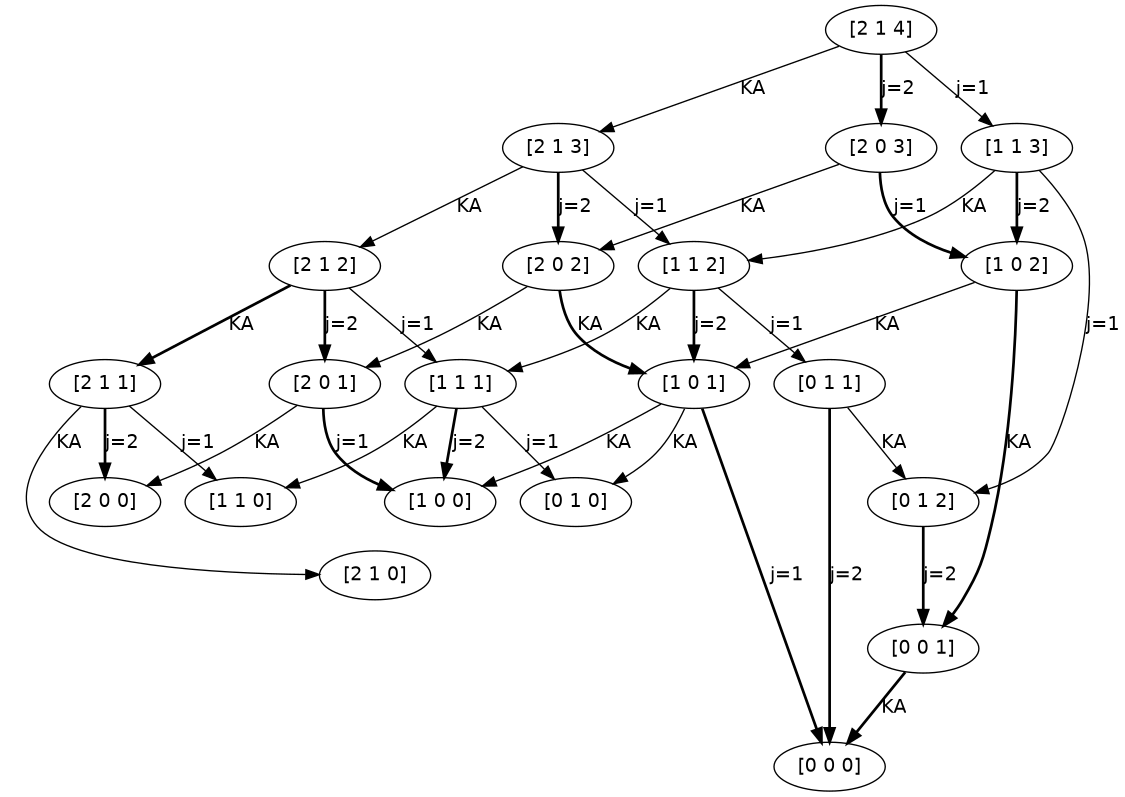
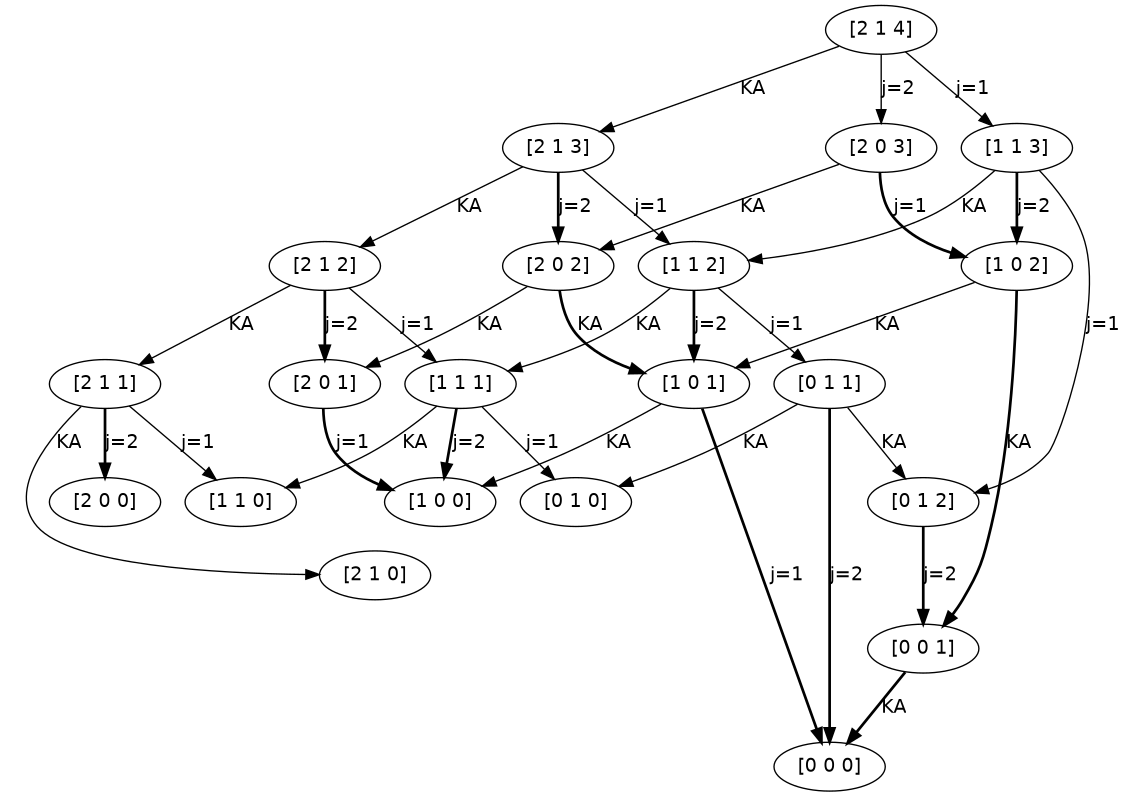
(881, 82) -> (881, 82)
(221, 322) -> (221, 322)
(231, 447) -> none
(661, 448) -> (725, 443)
